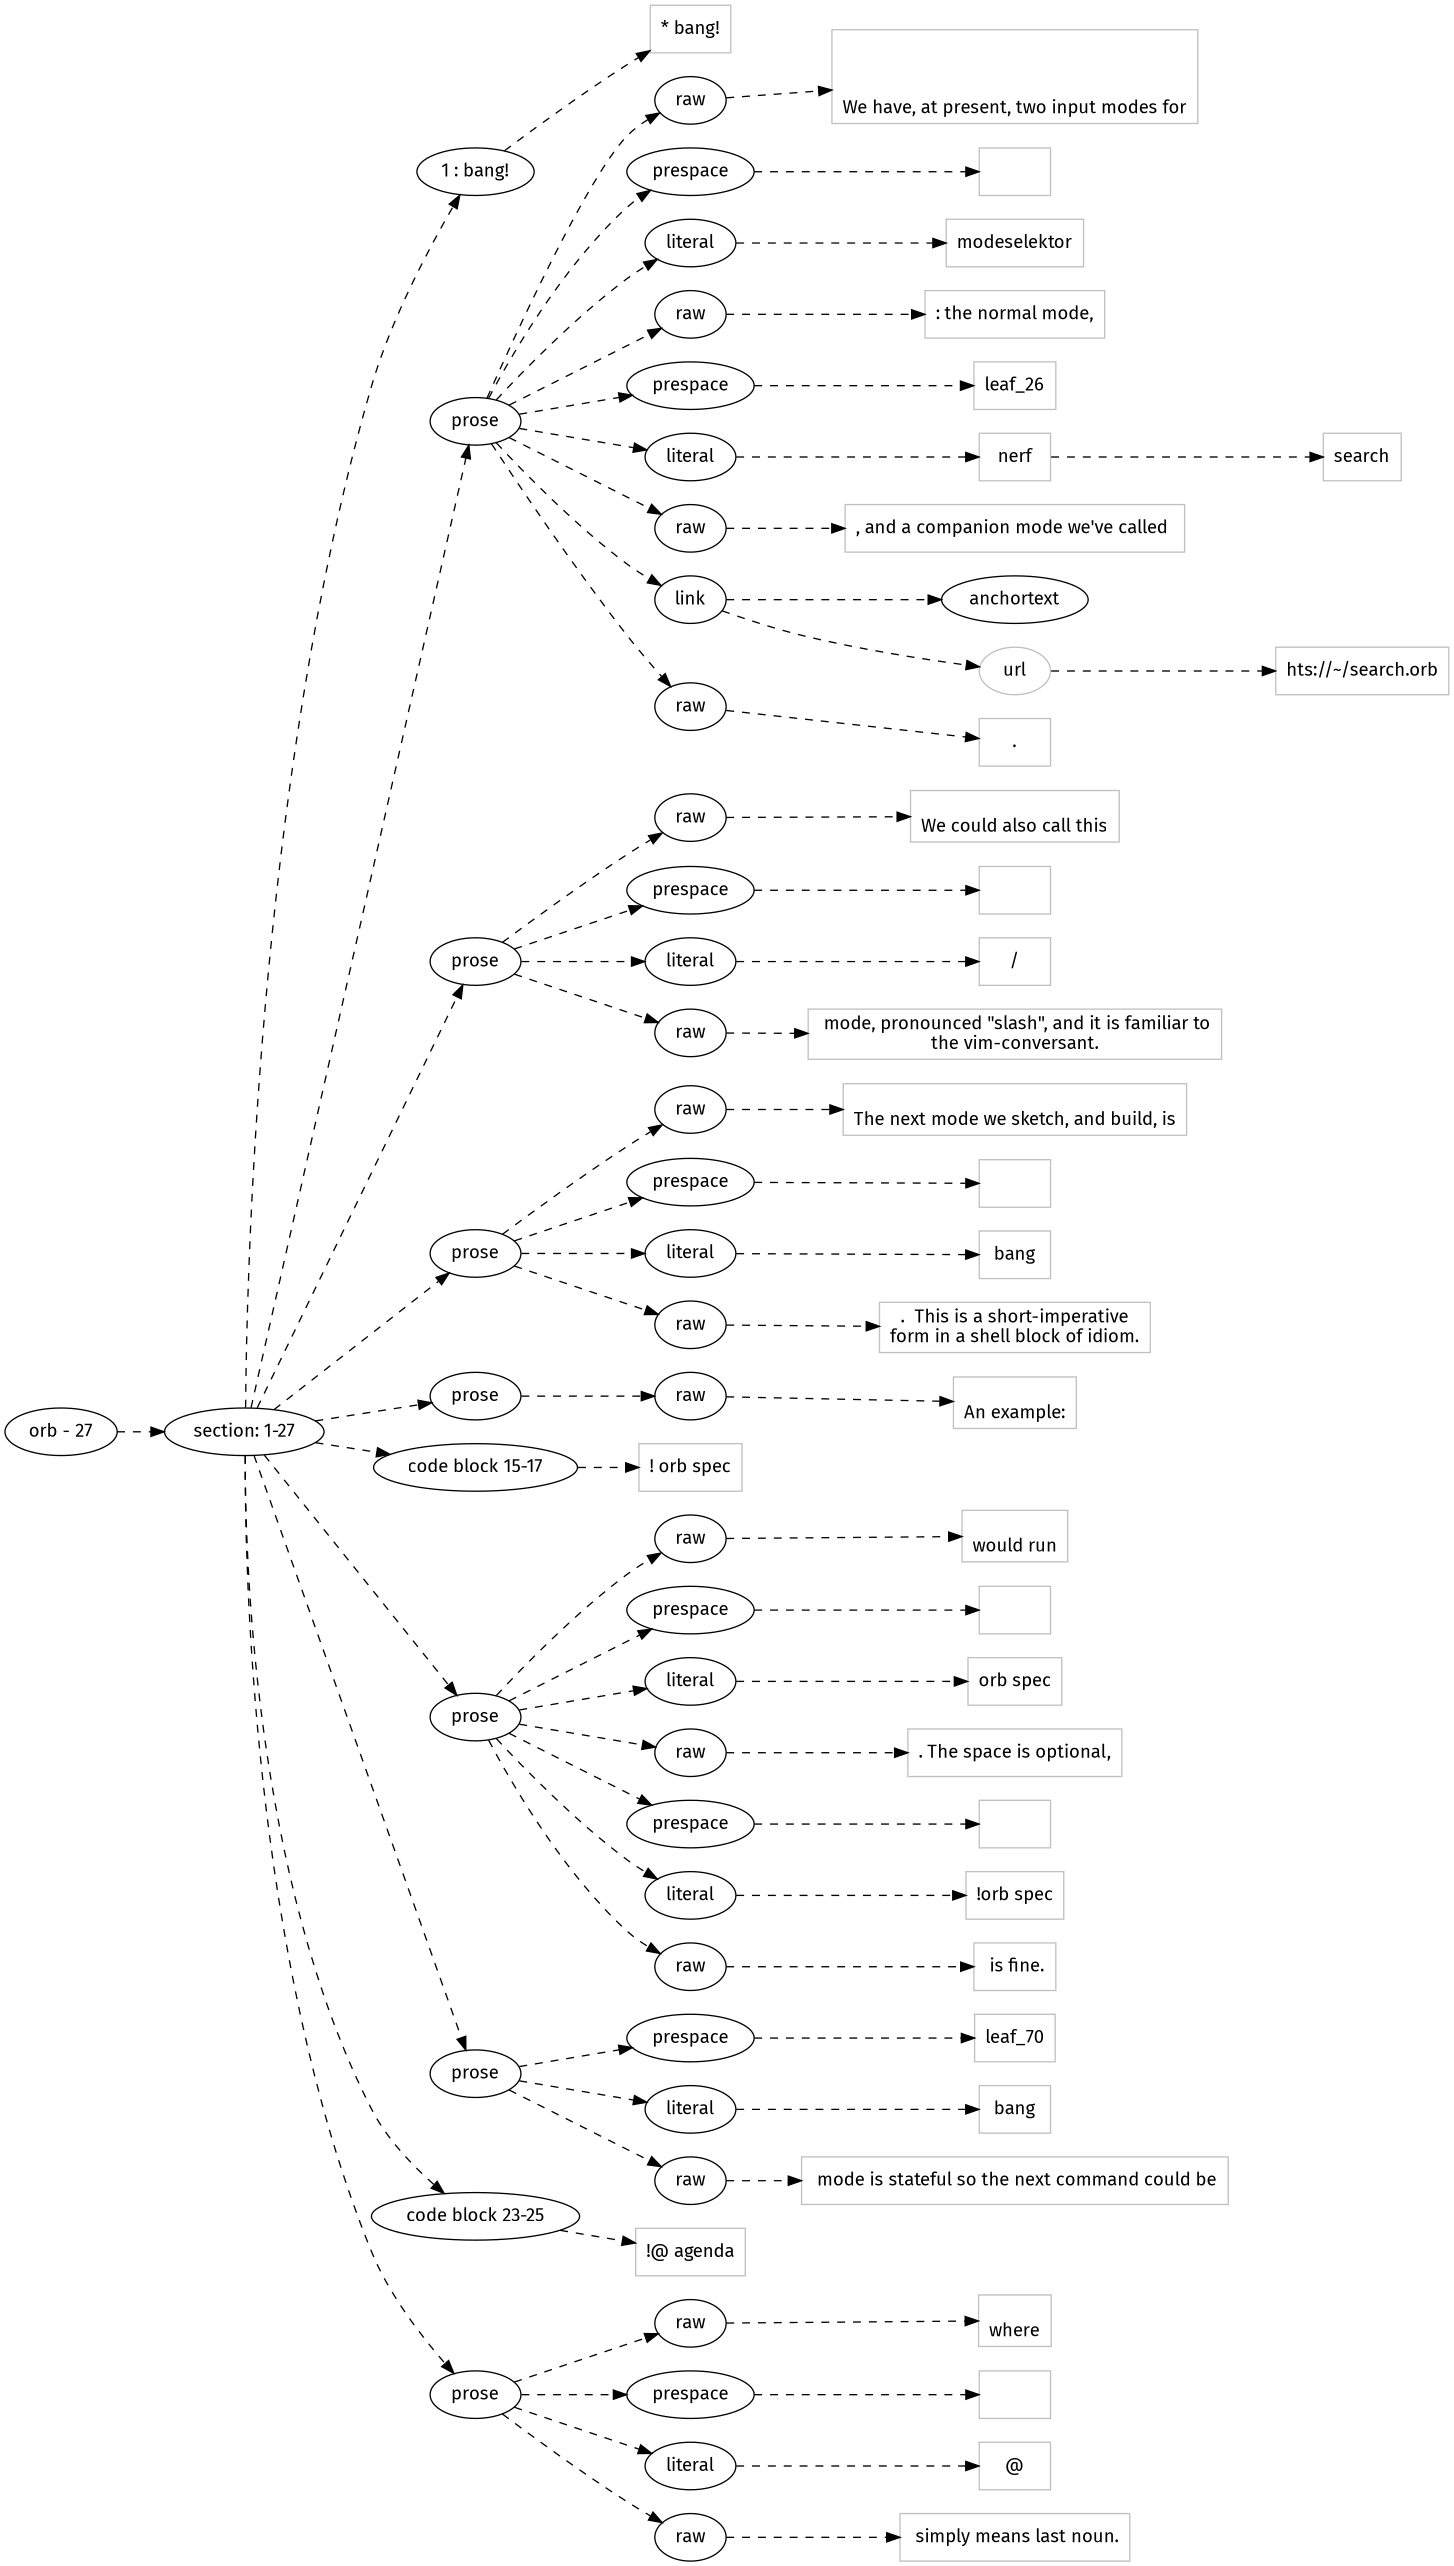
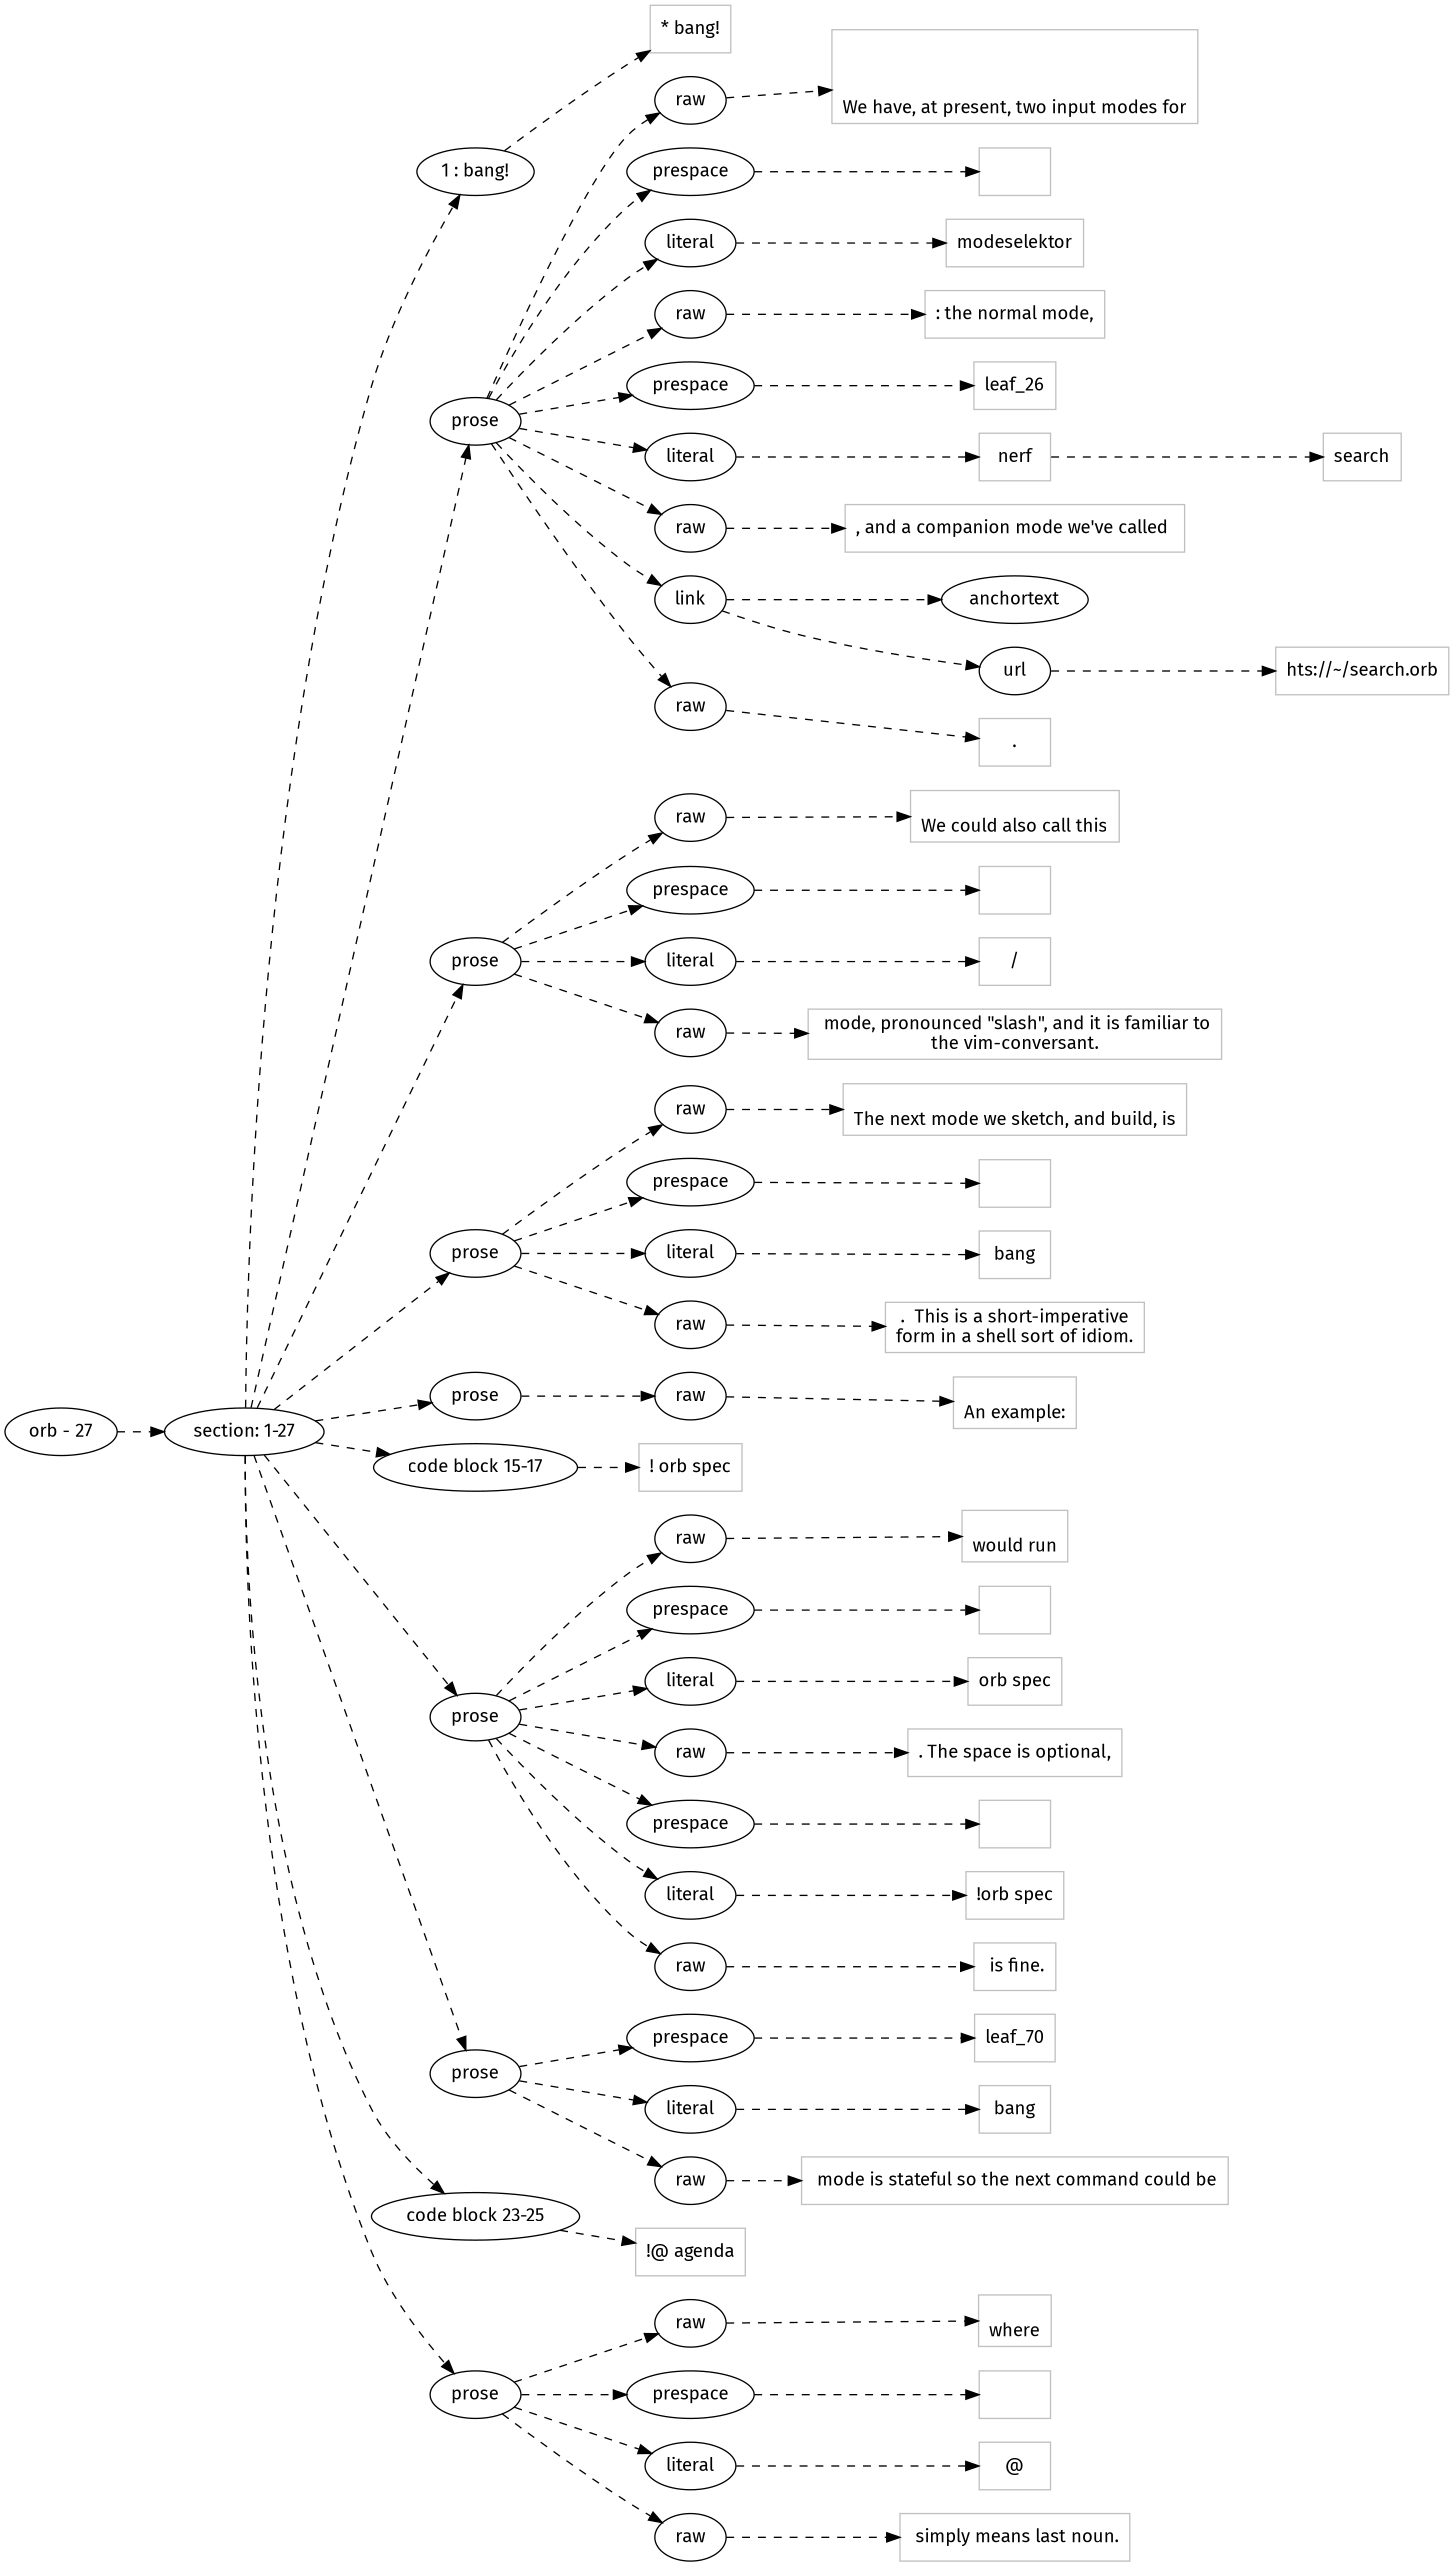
(1015, 671) -> (1015, 671)
(1015, 1327) -> (1015, 1327)
